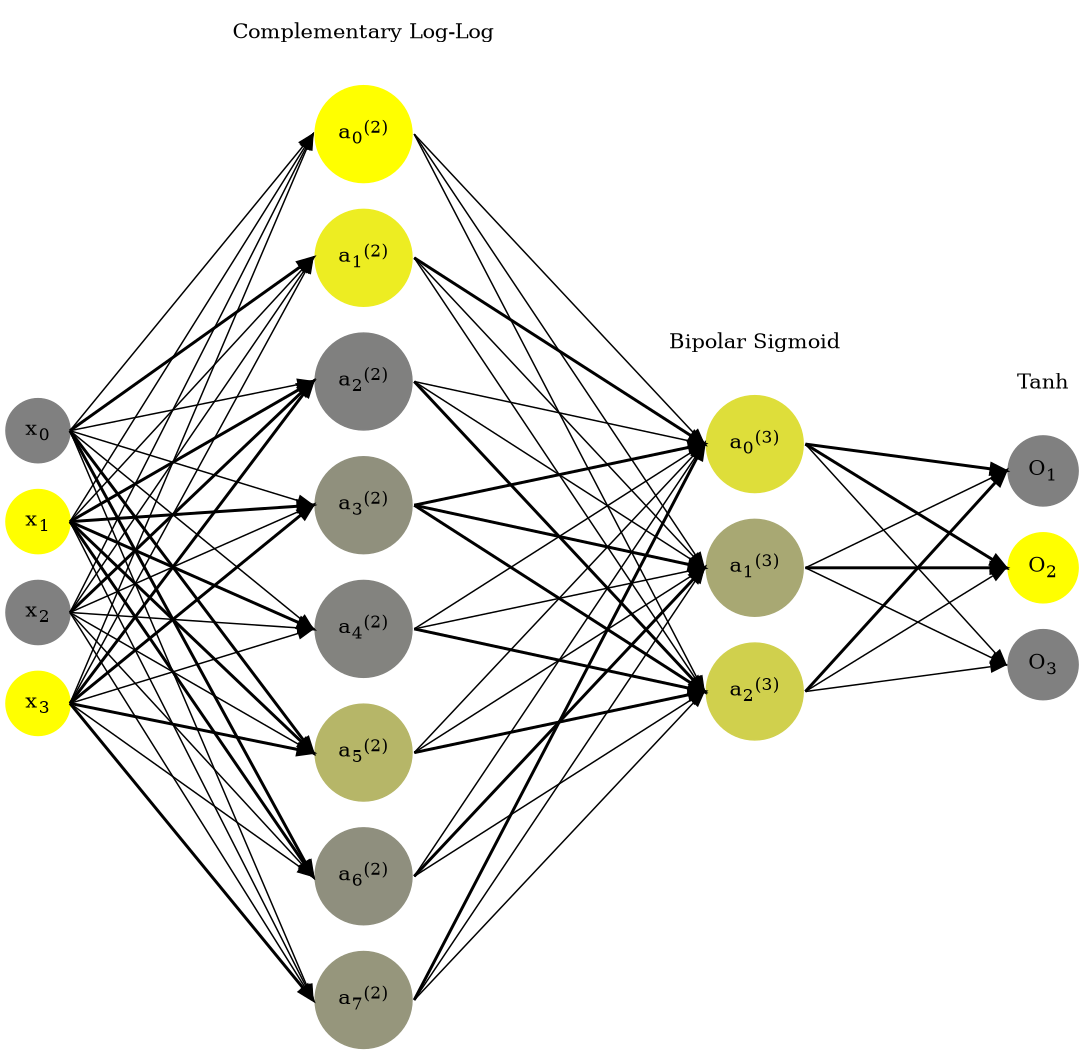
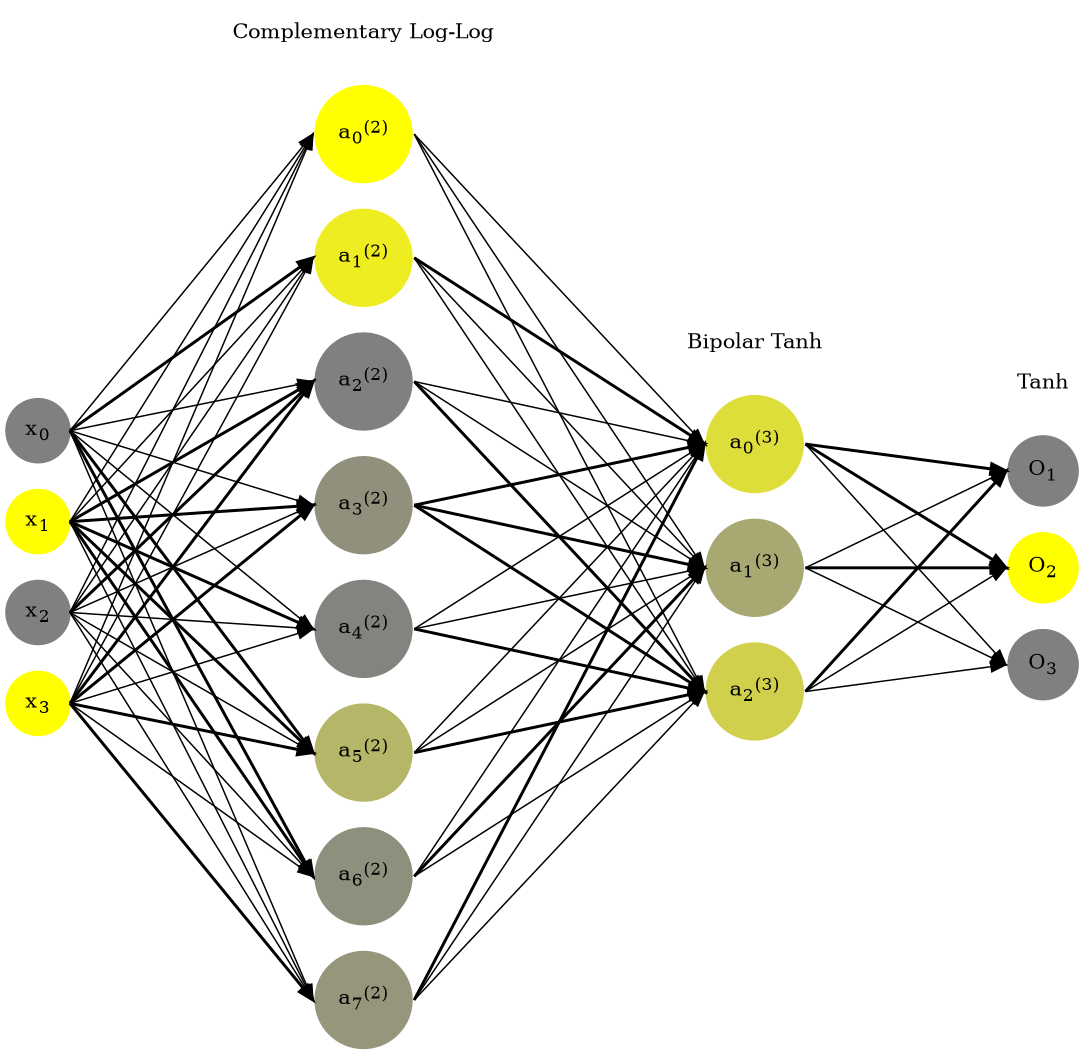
(755, 343) -> (755, 343)
